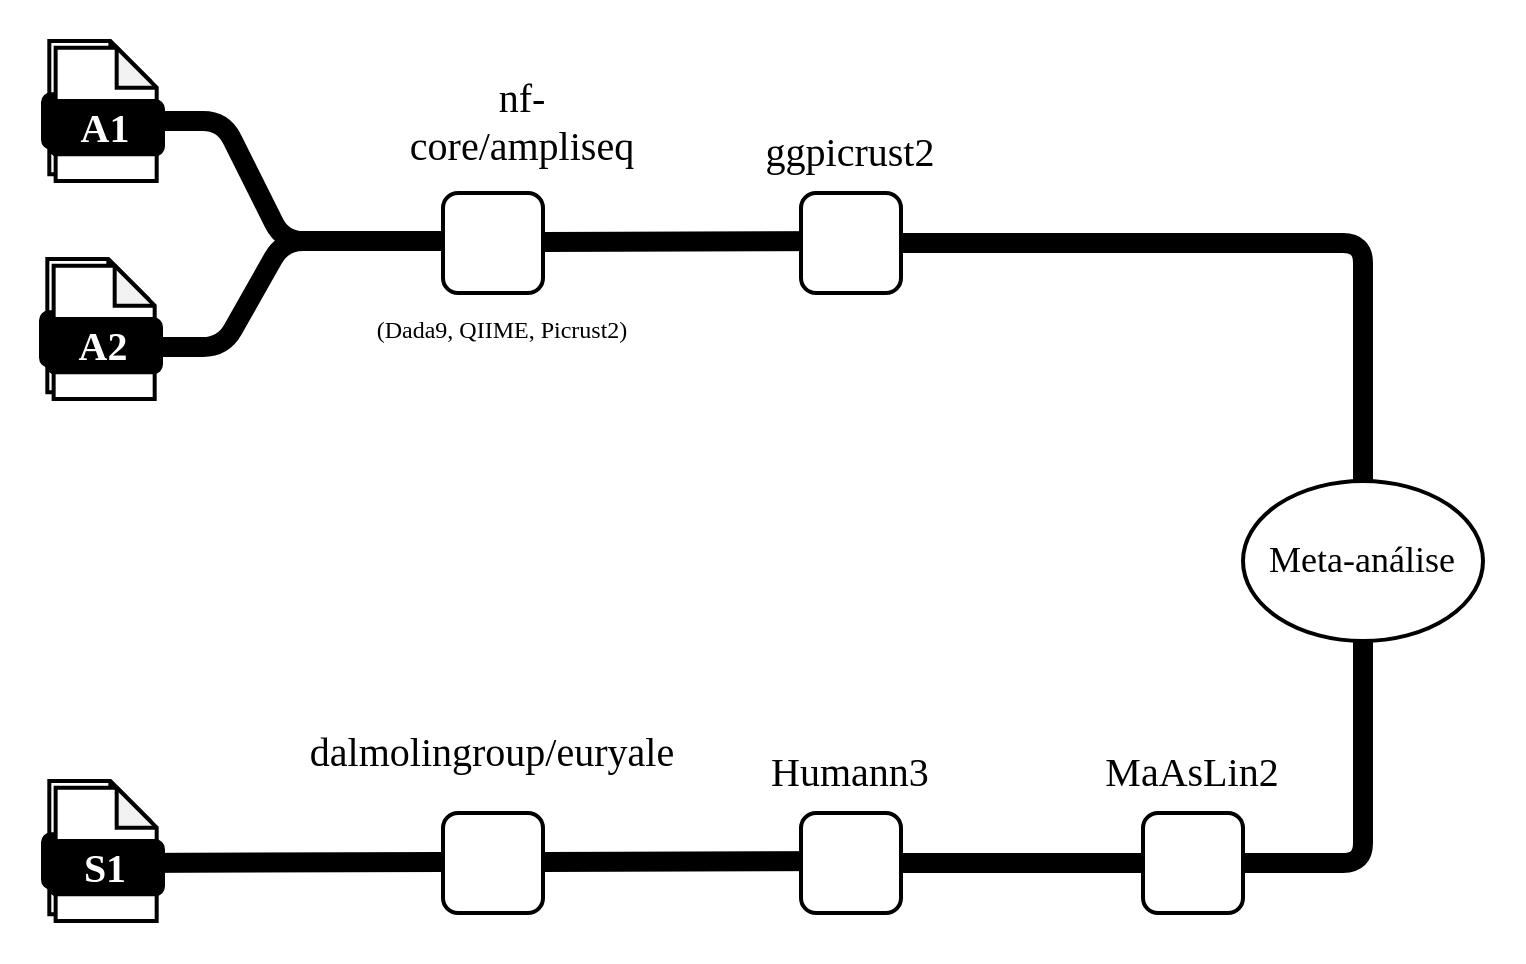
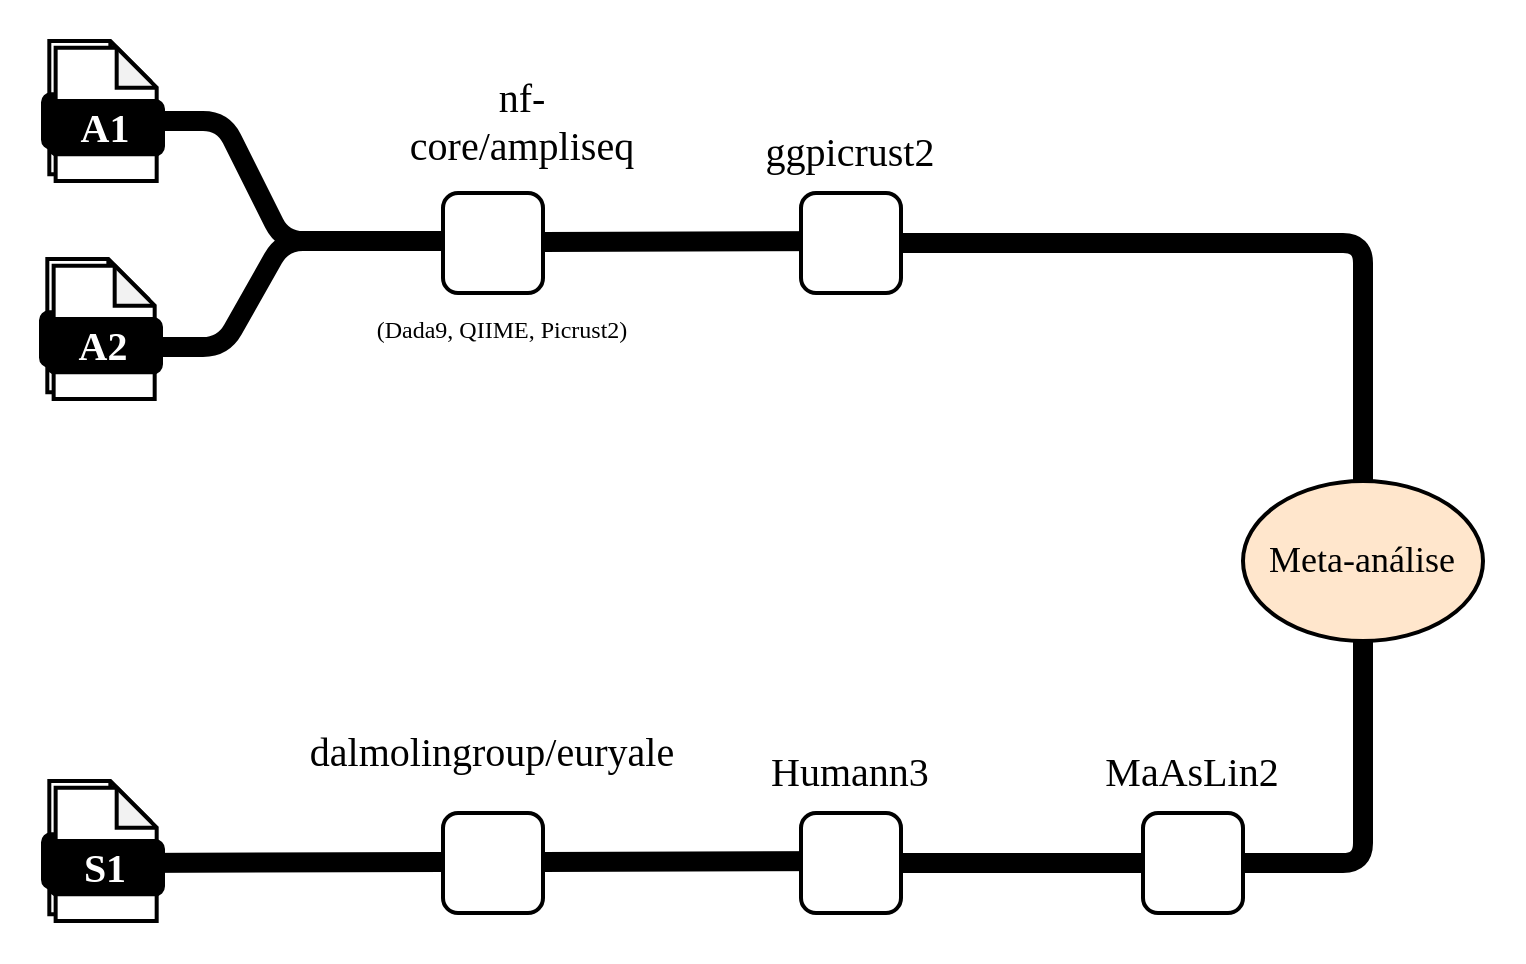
(1363, 561) -> (1363, 561)
